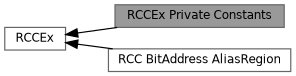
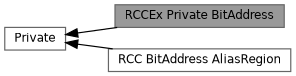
(200, 16) -> (200, 16)
(35, 39) -> (35, 39)
